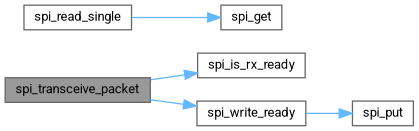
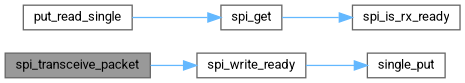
(78, 17) -> (78, 17)
(168, 77) -> (310, 17)
(383, 113) -> (406, 65)
